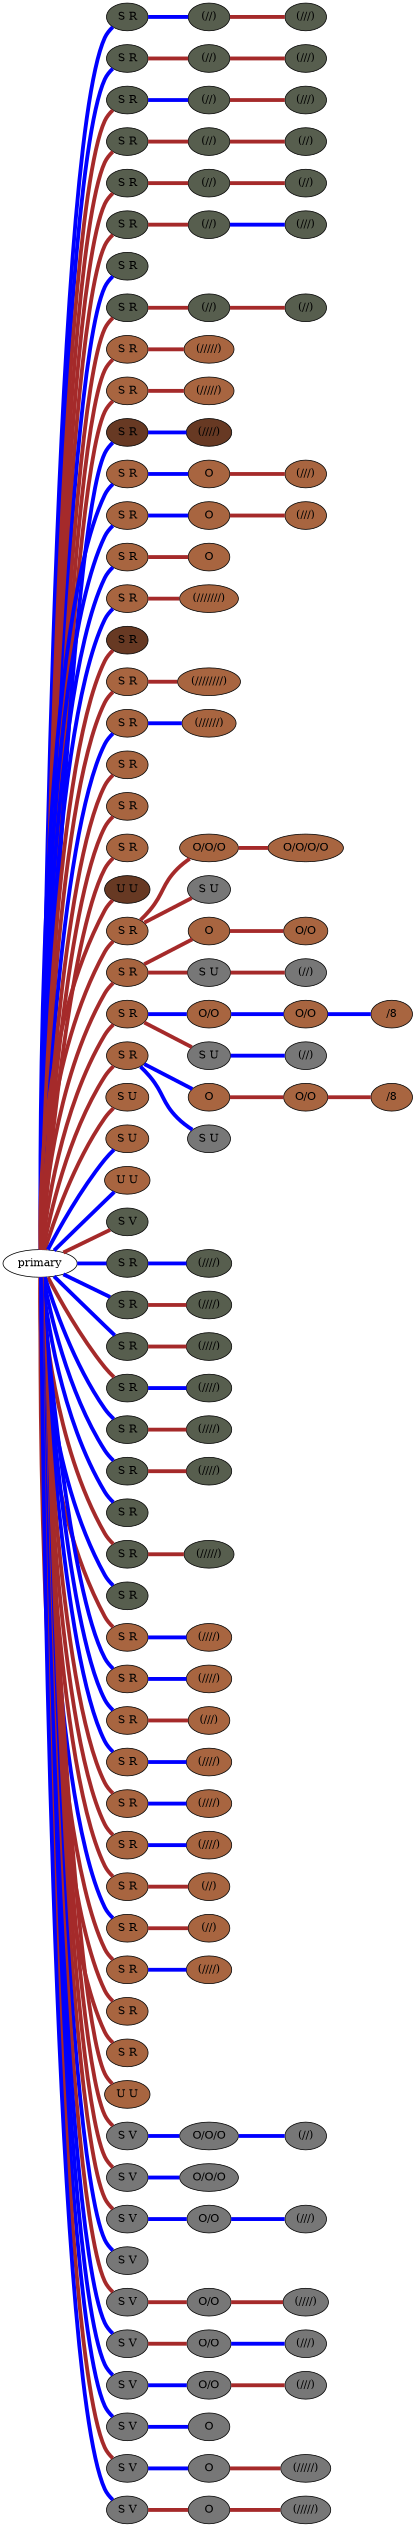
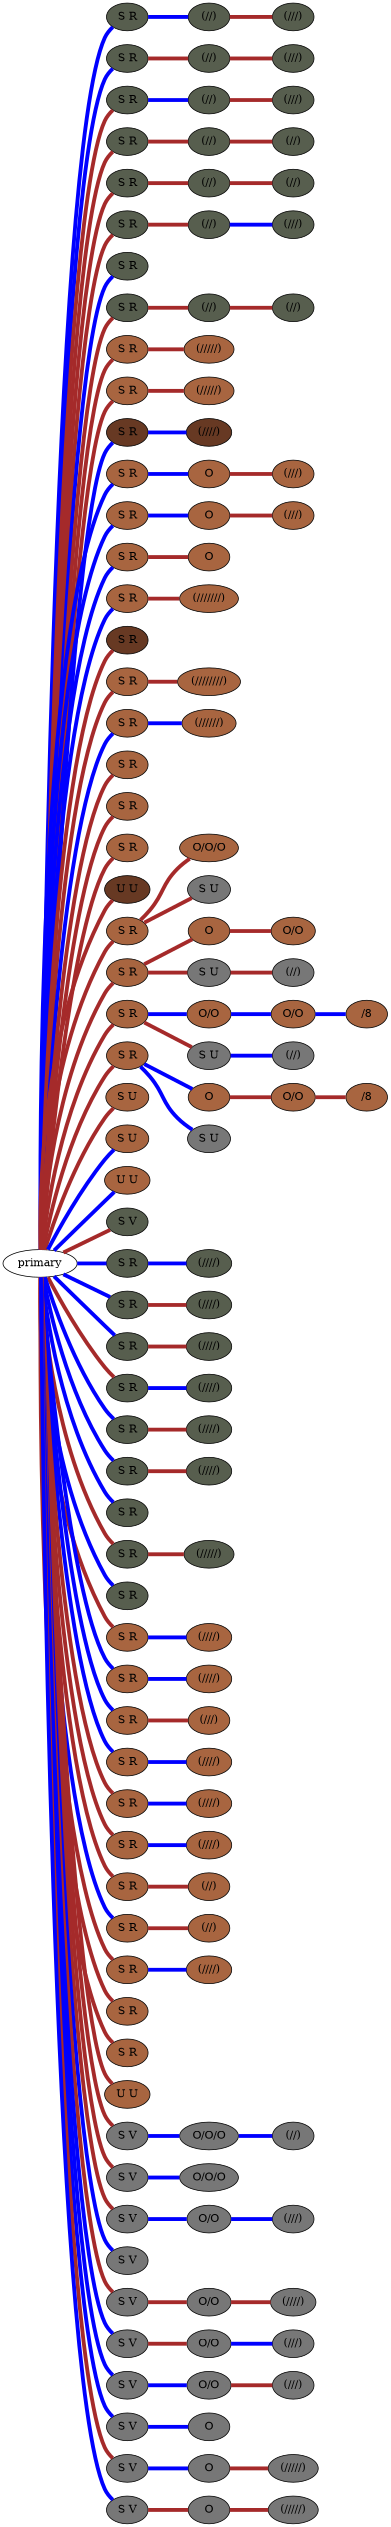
(306, 848) -> none
